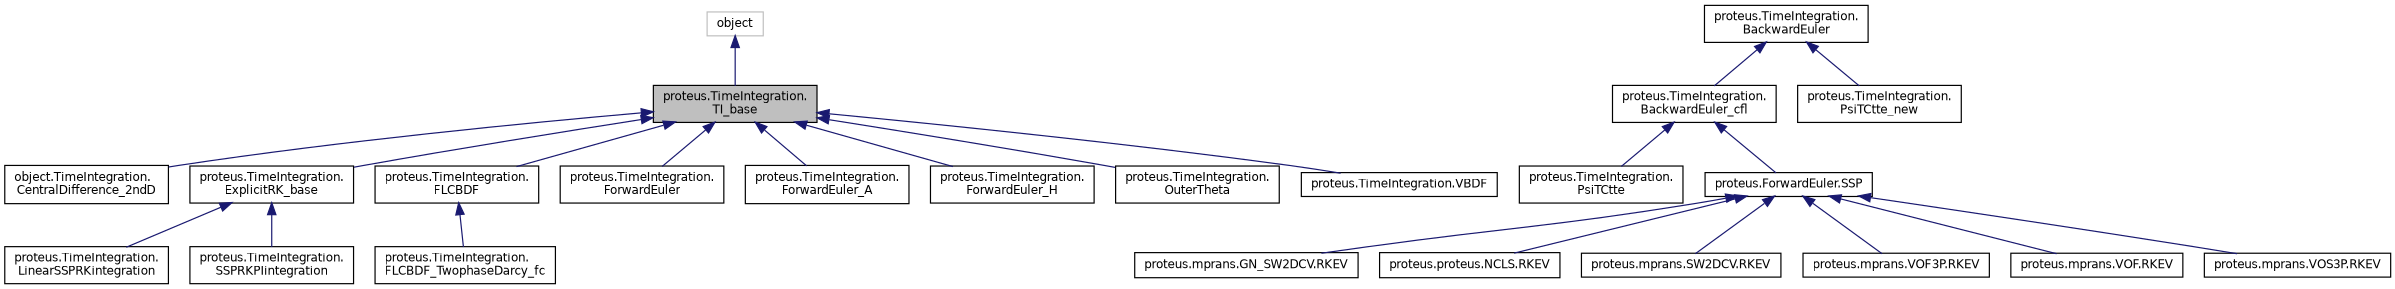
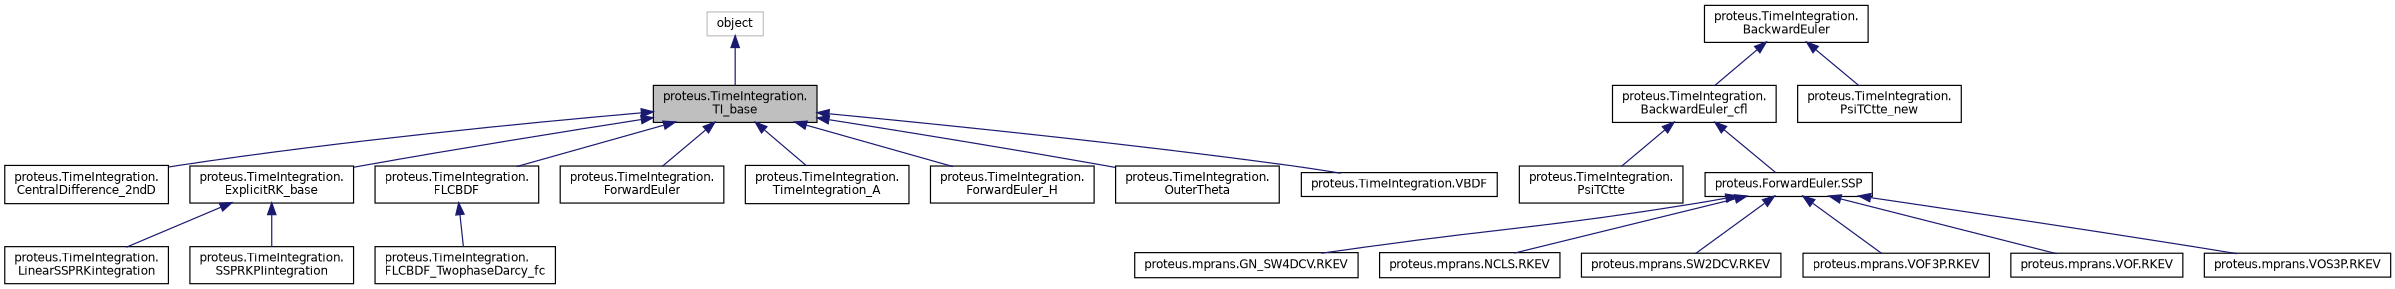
(87, 185) -> (87, 185)
(827, 185) -> (827, 185)
(1246, 265) -> (1246, 265)
(1470, 265) -> (1470, 265)
